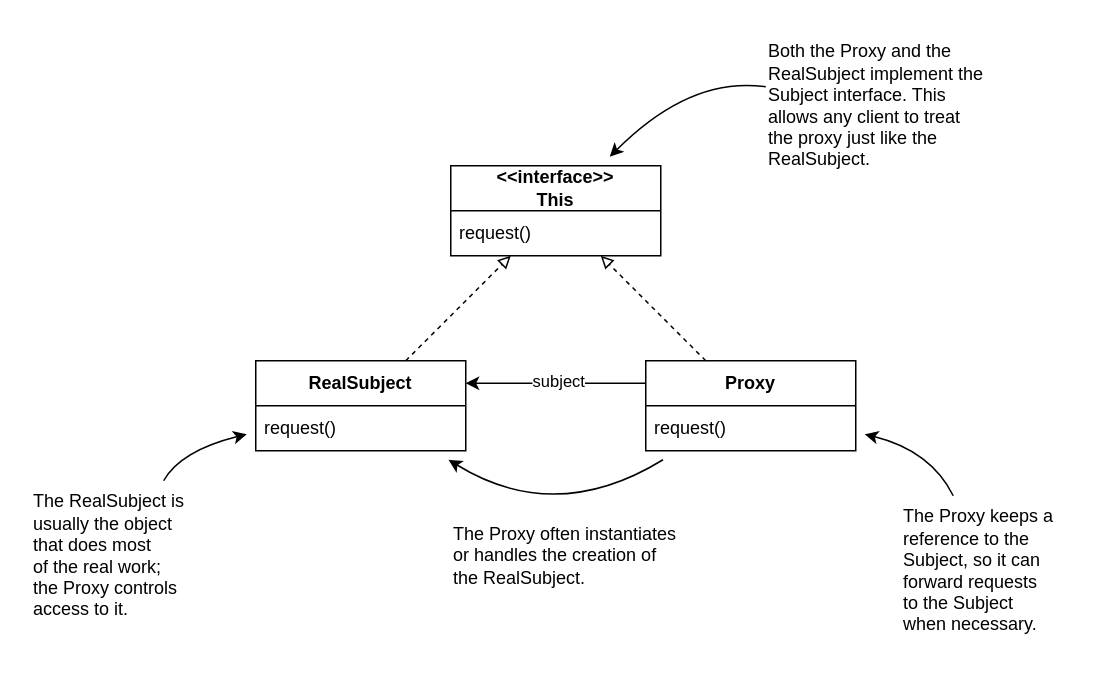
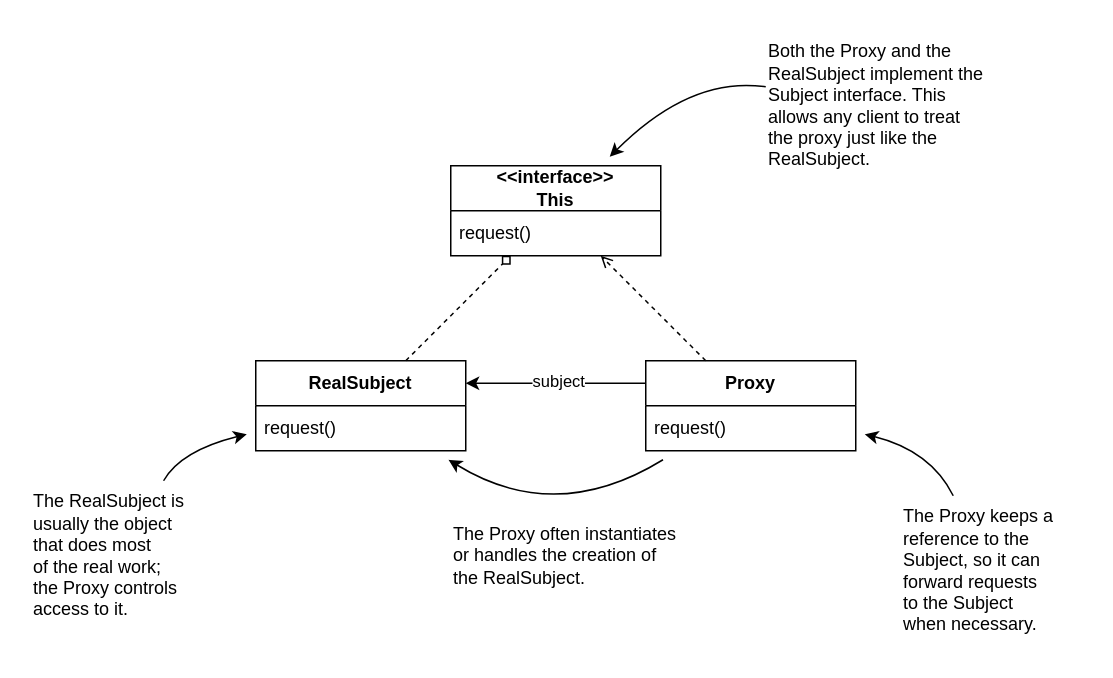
(610, 265) -> (607, 262)
(501, 266) -> (501, 265)
